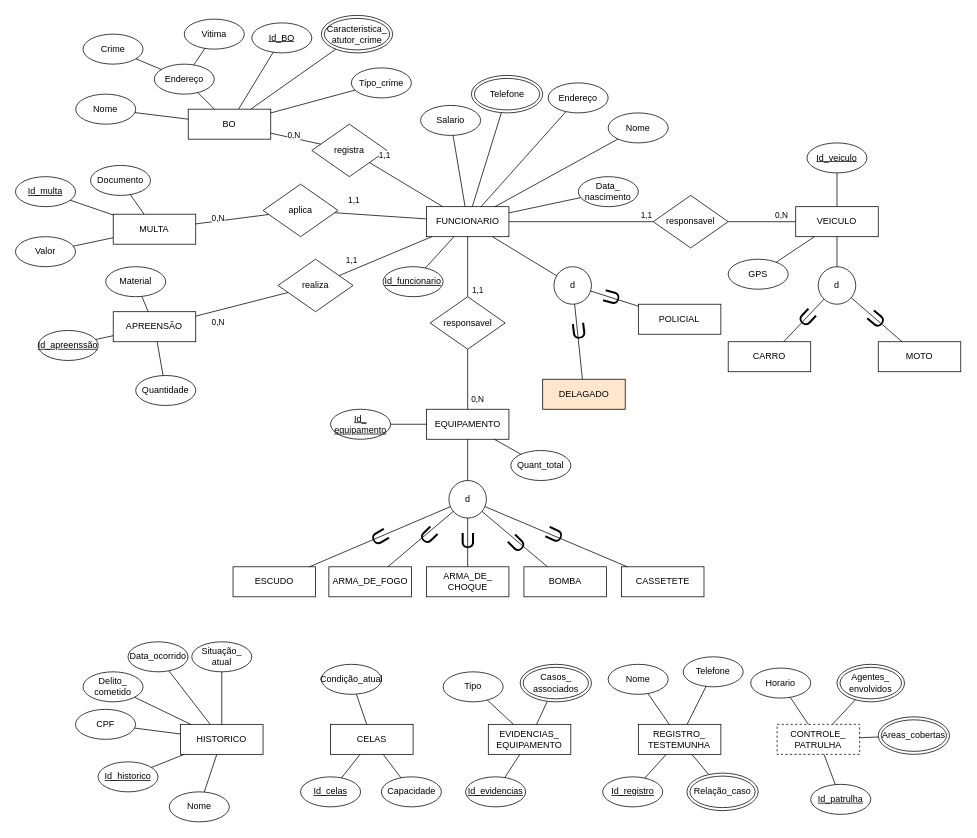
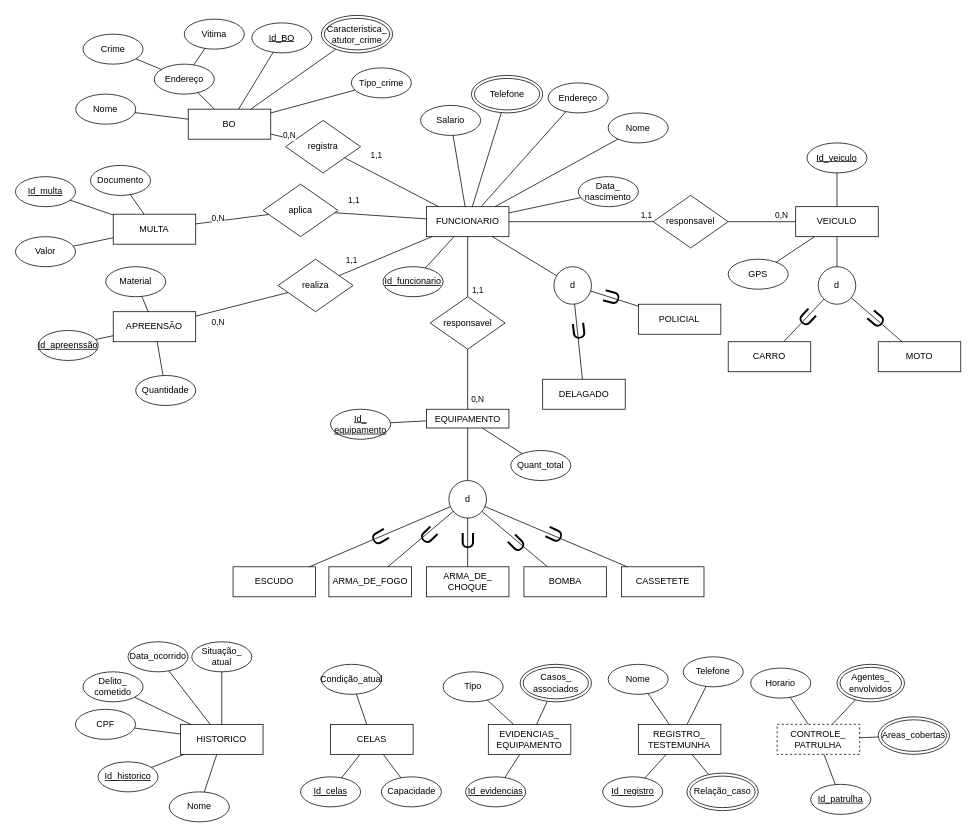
(349, 150) -> (323, 147)
(584, 394) -> (584, 394)
(467, 424) -> (467, 419)
